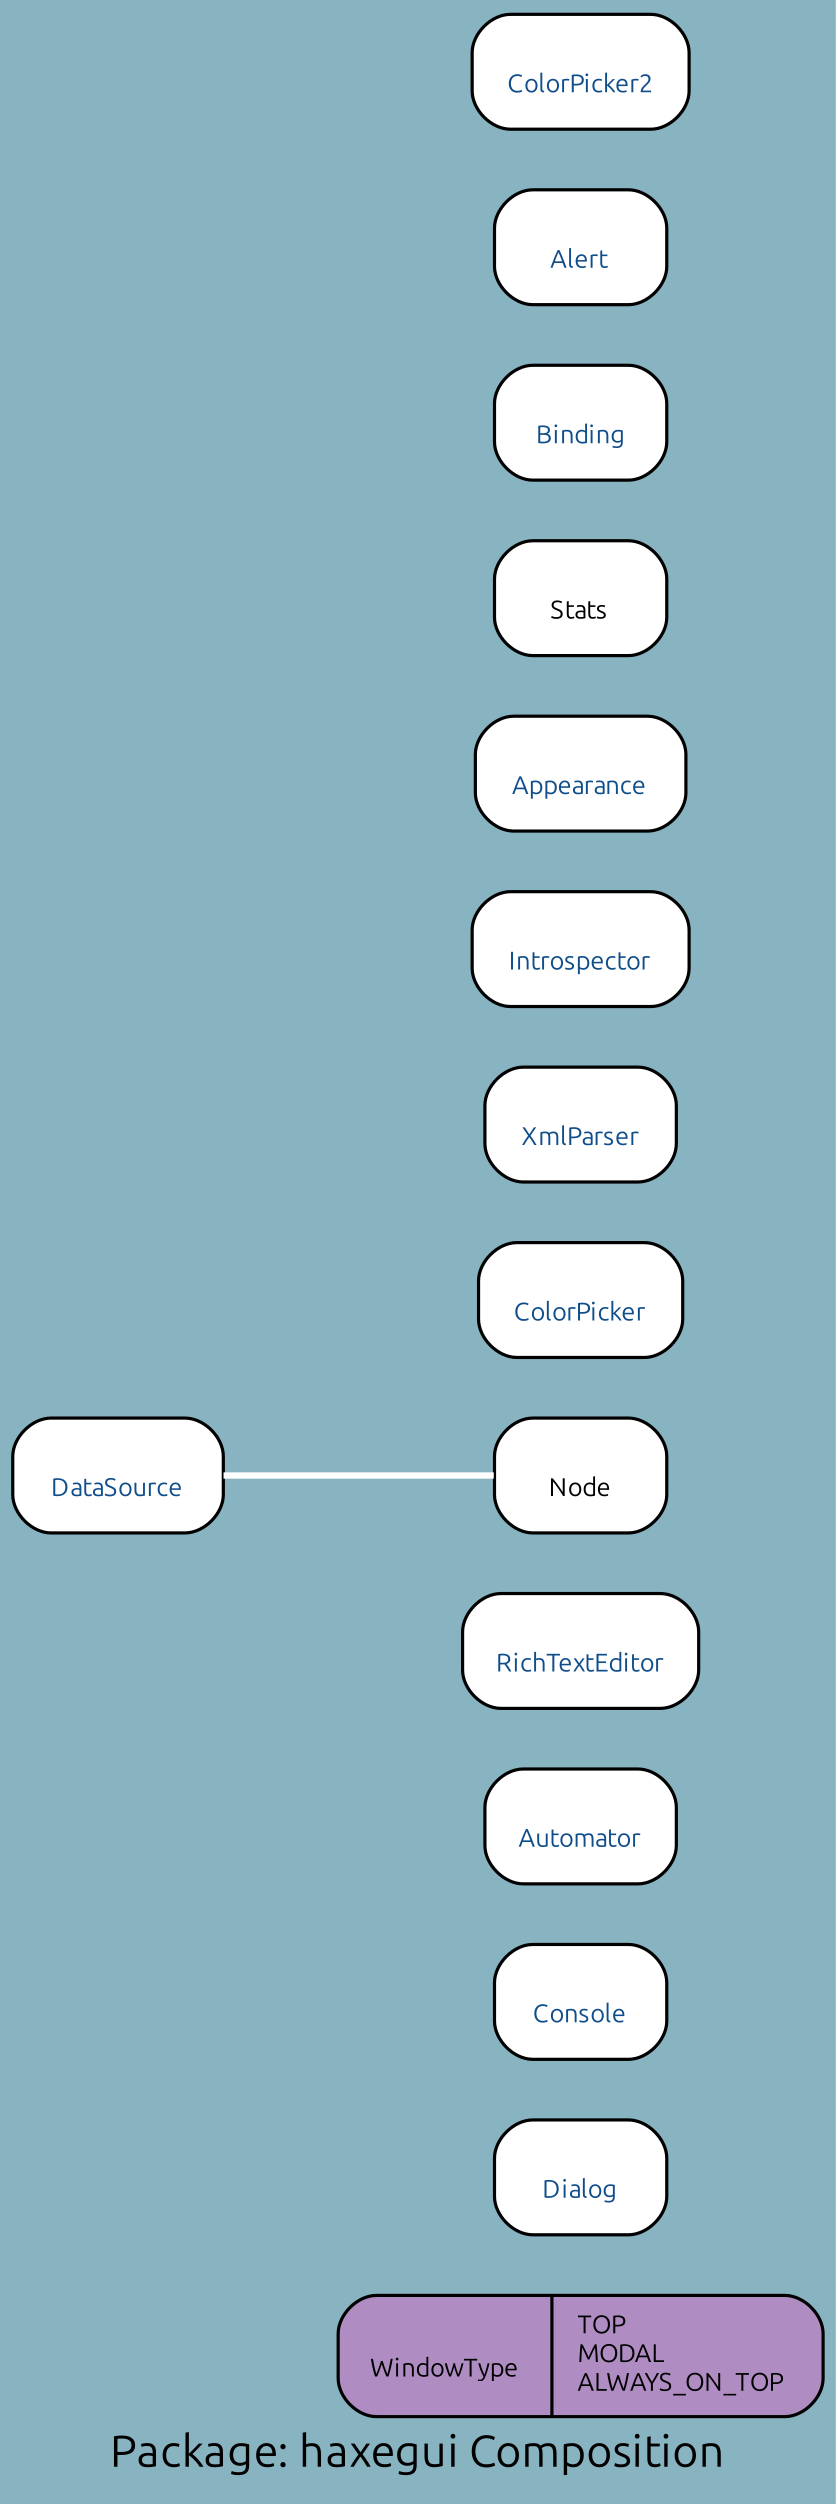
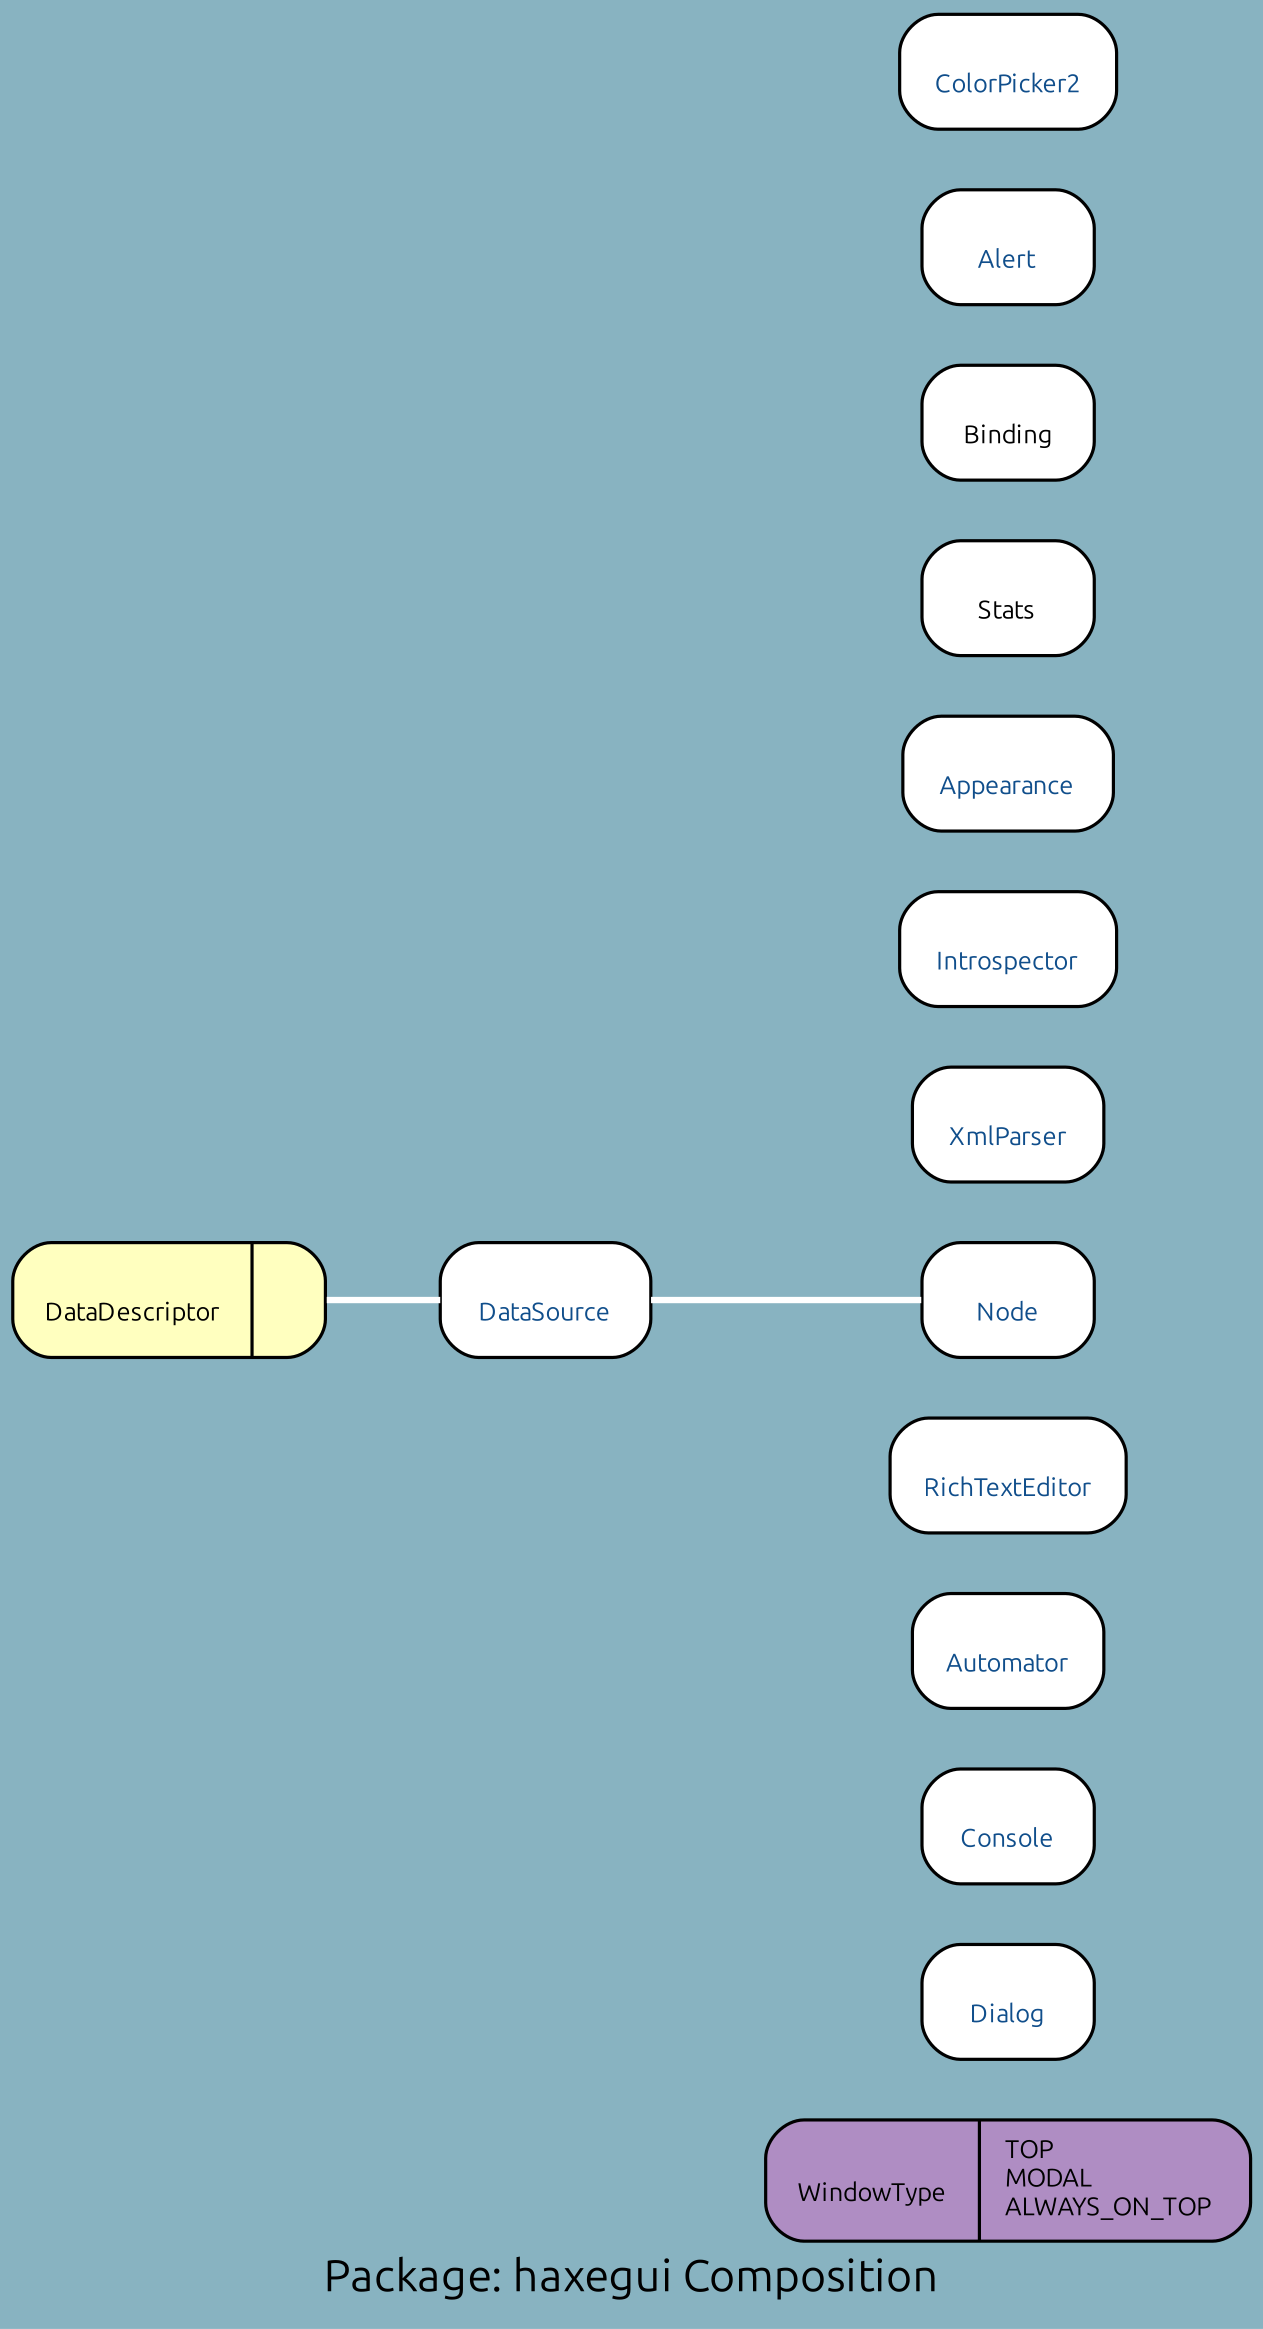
(581, 423) -> (1008, 423)
none -> (169, 1300)
(581, 1300) -> none
(581, 1476) -> (1008, 1300)
